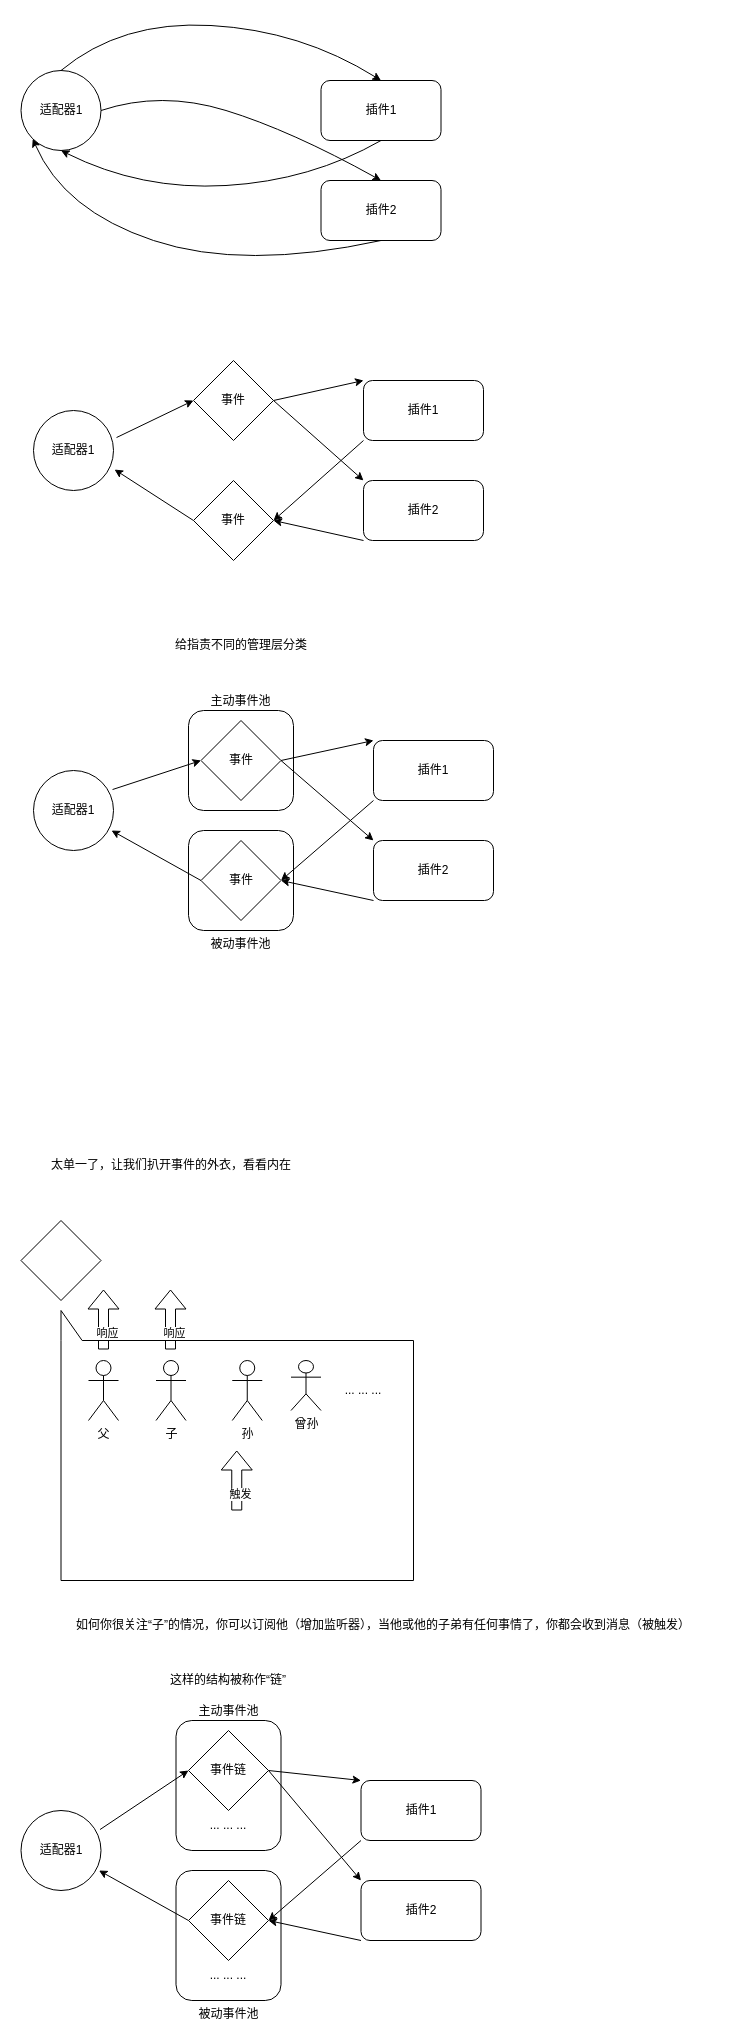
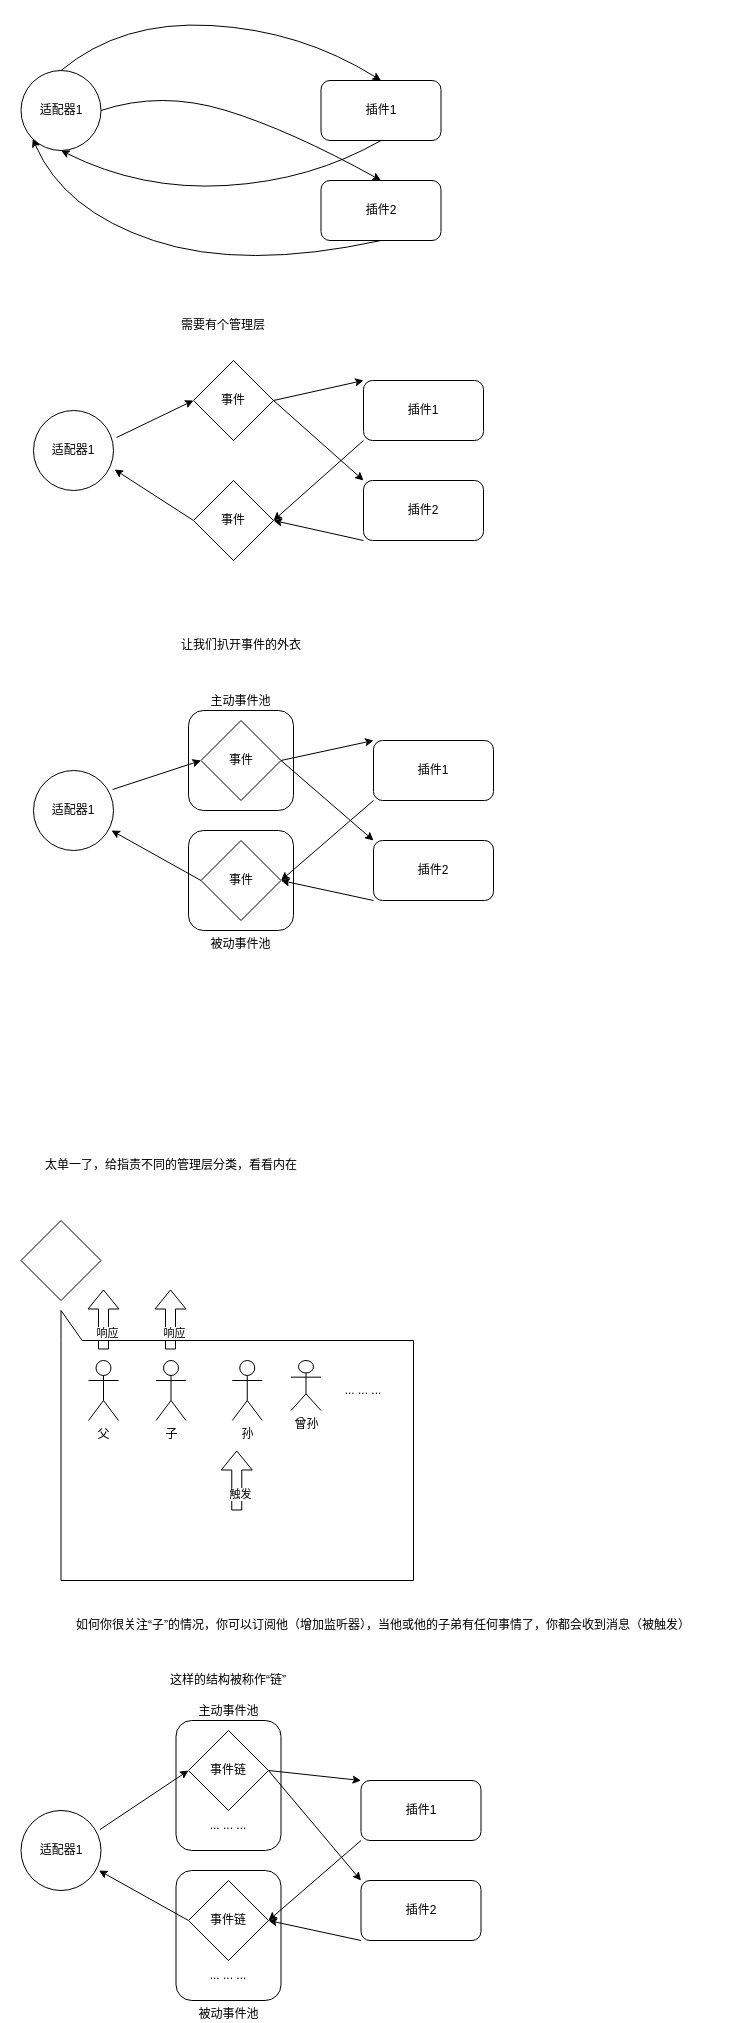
none -> (224, 326)
(242, 646) -> (242, 646)
(172, 1166) -> (172, 1166)
